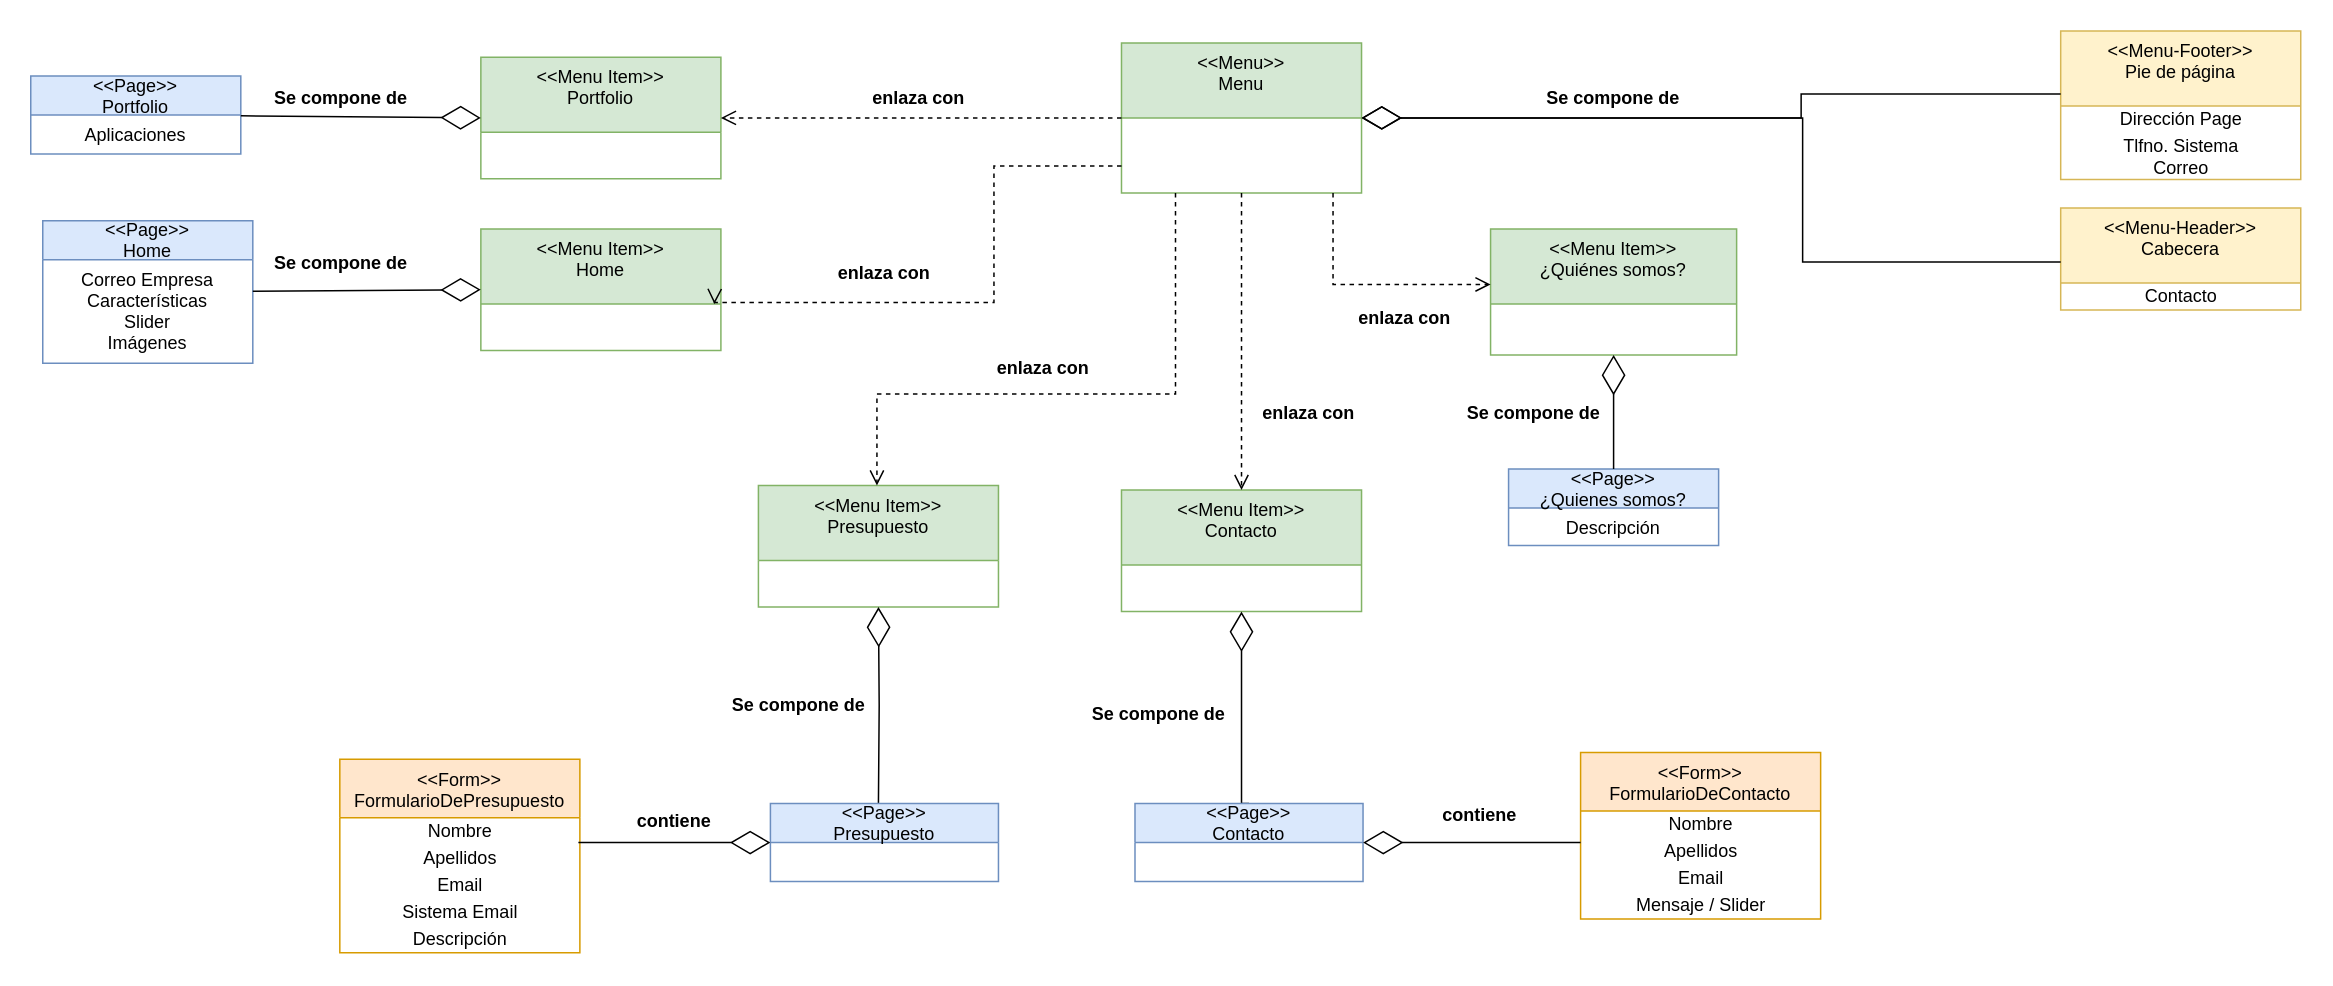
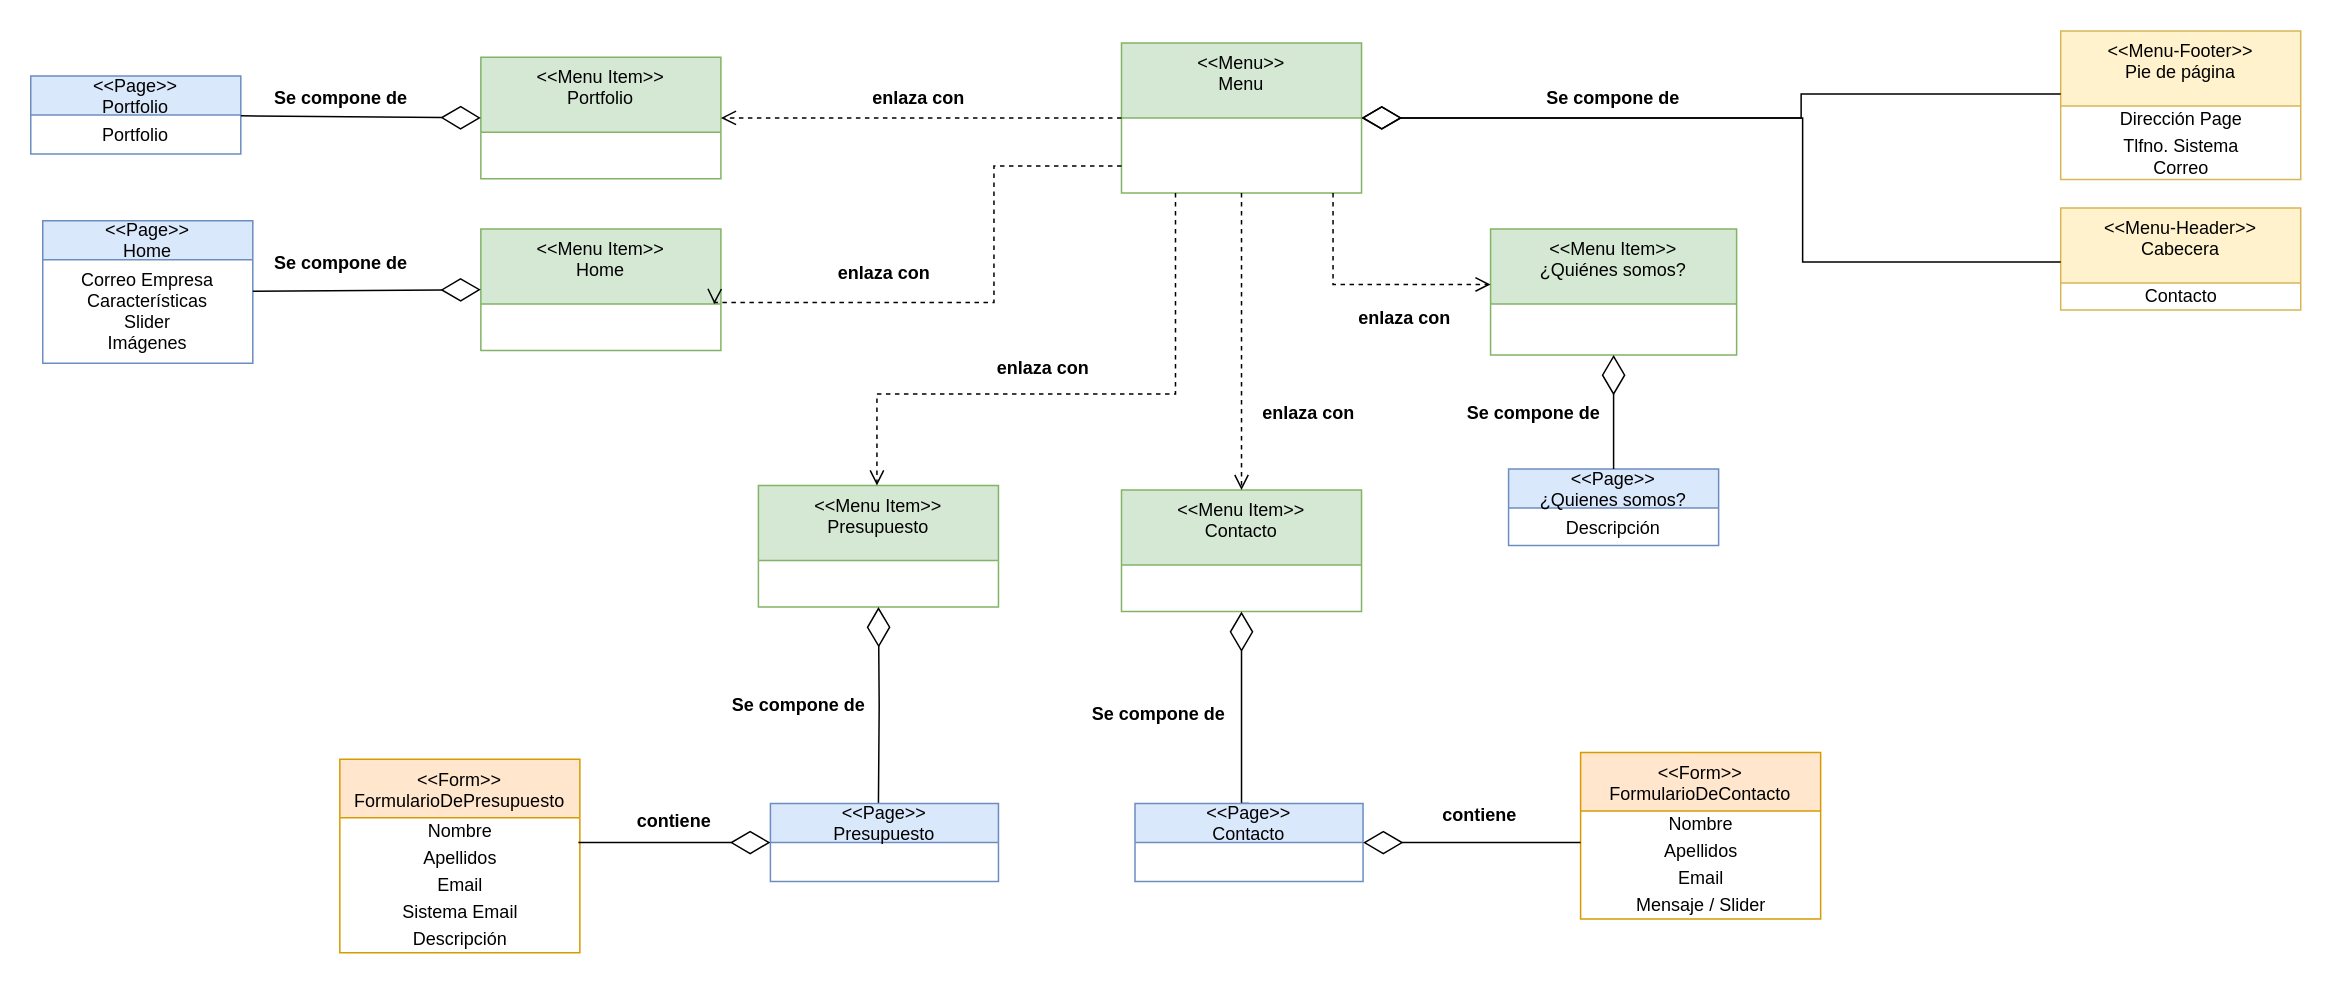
(135, 135) -> (135, 135)
